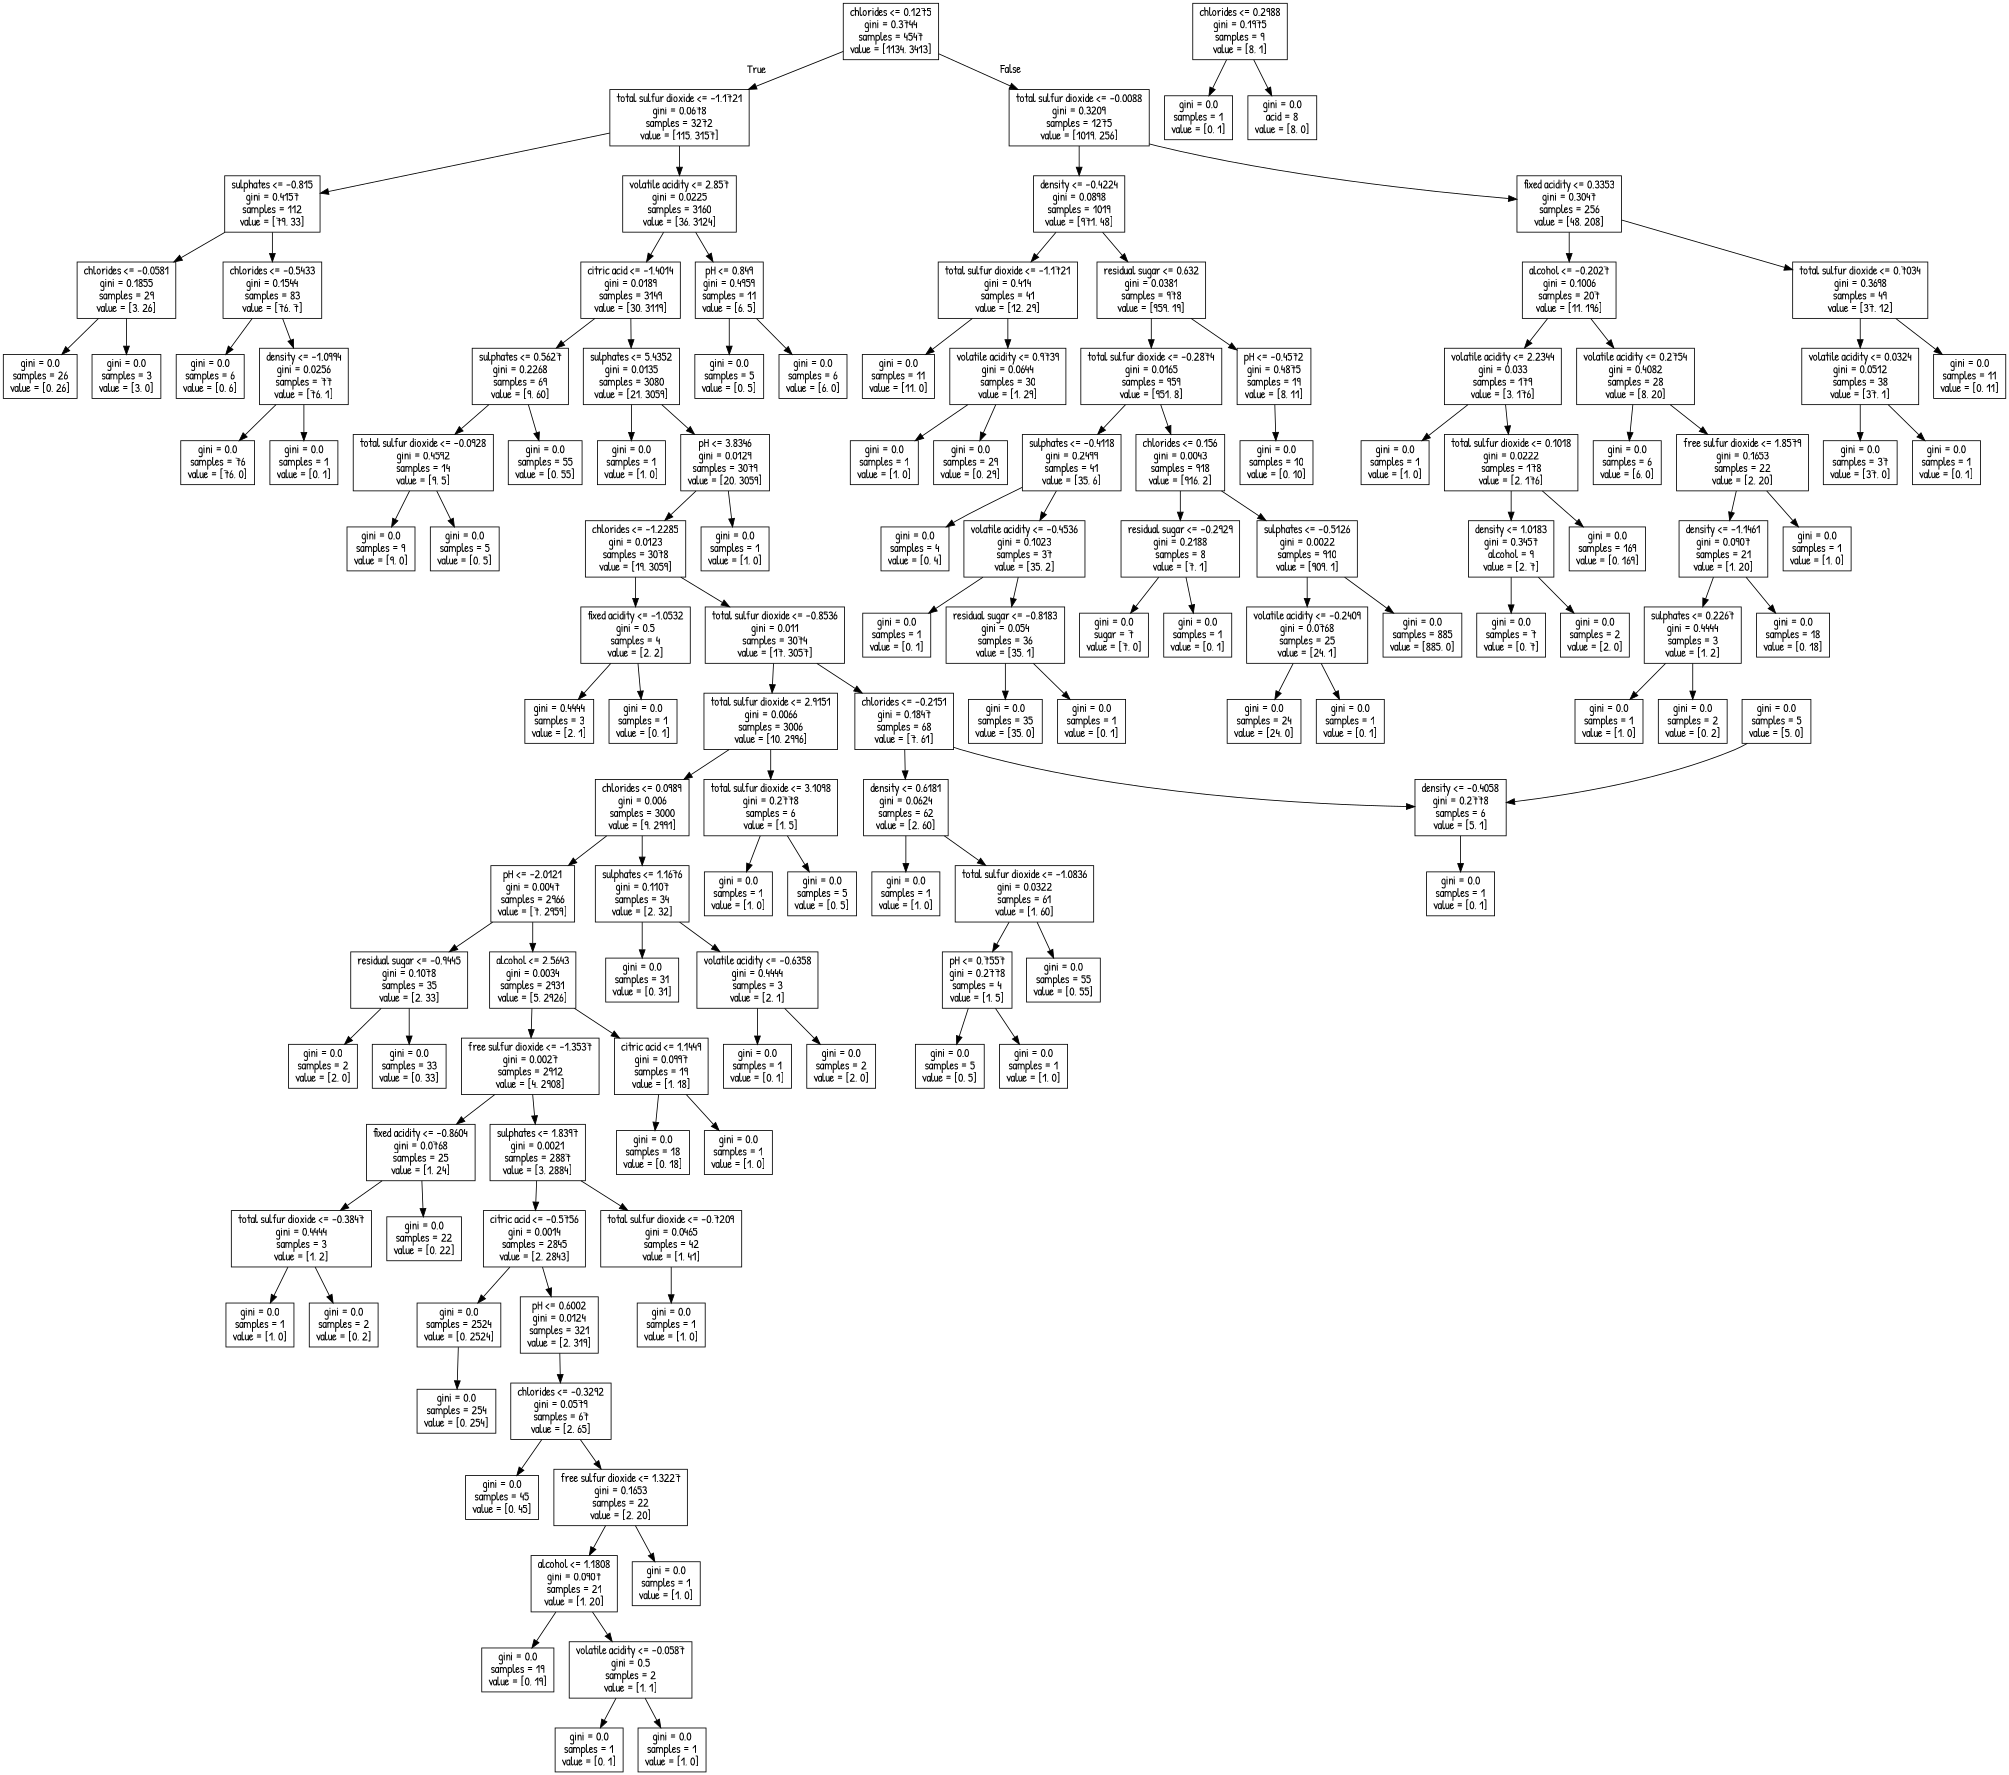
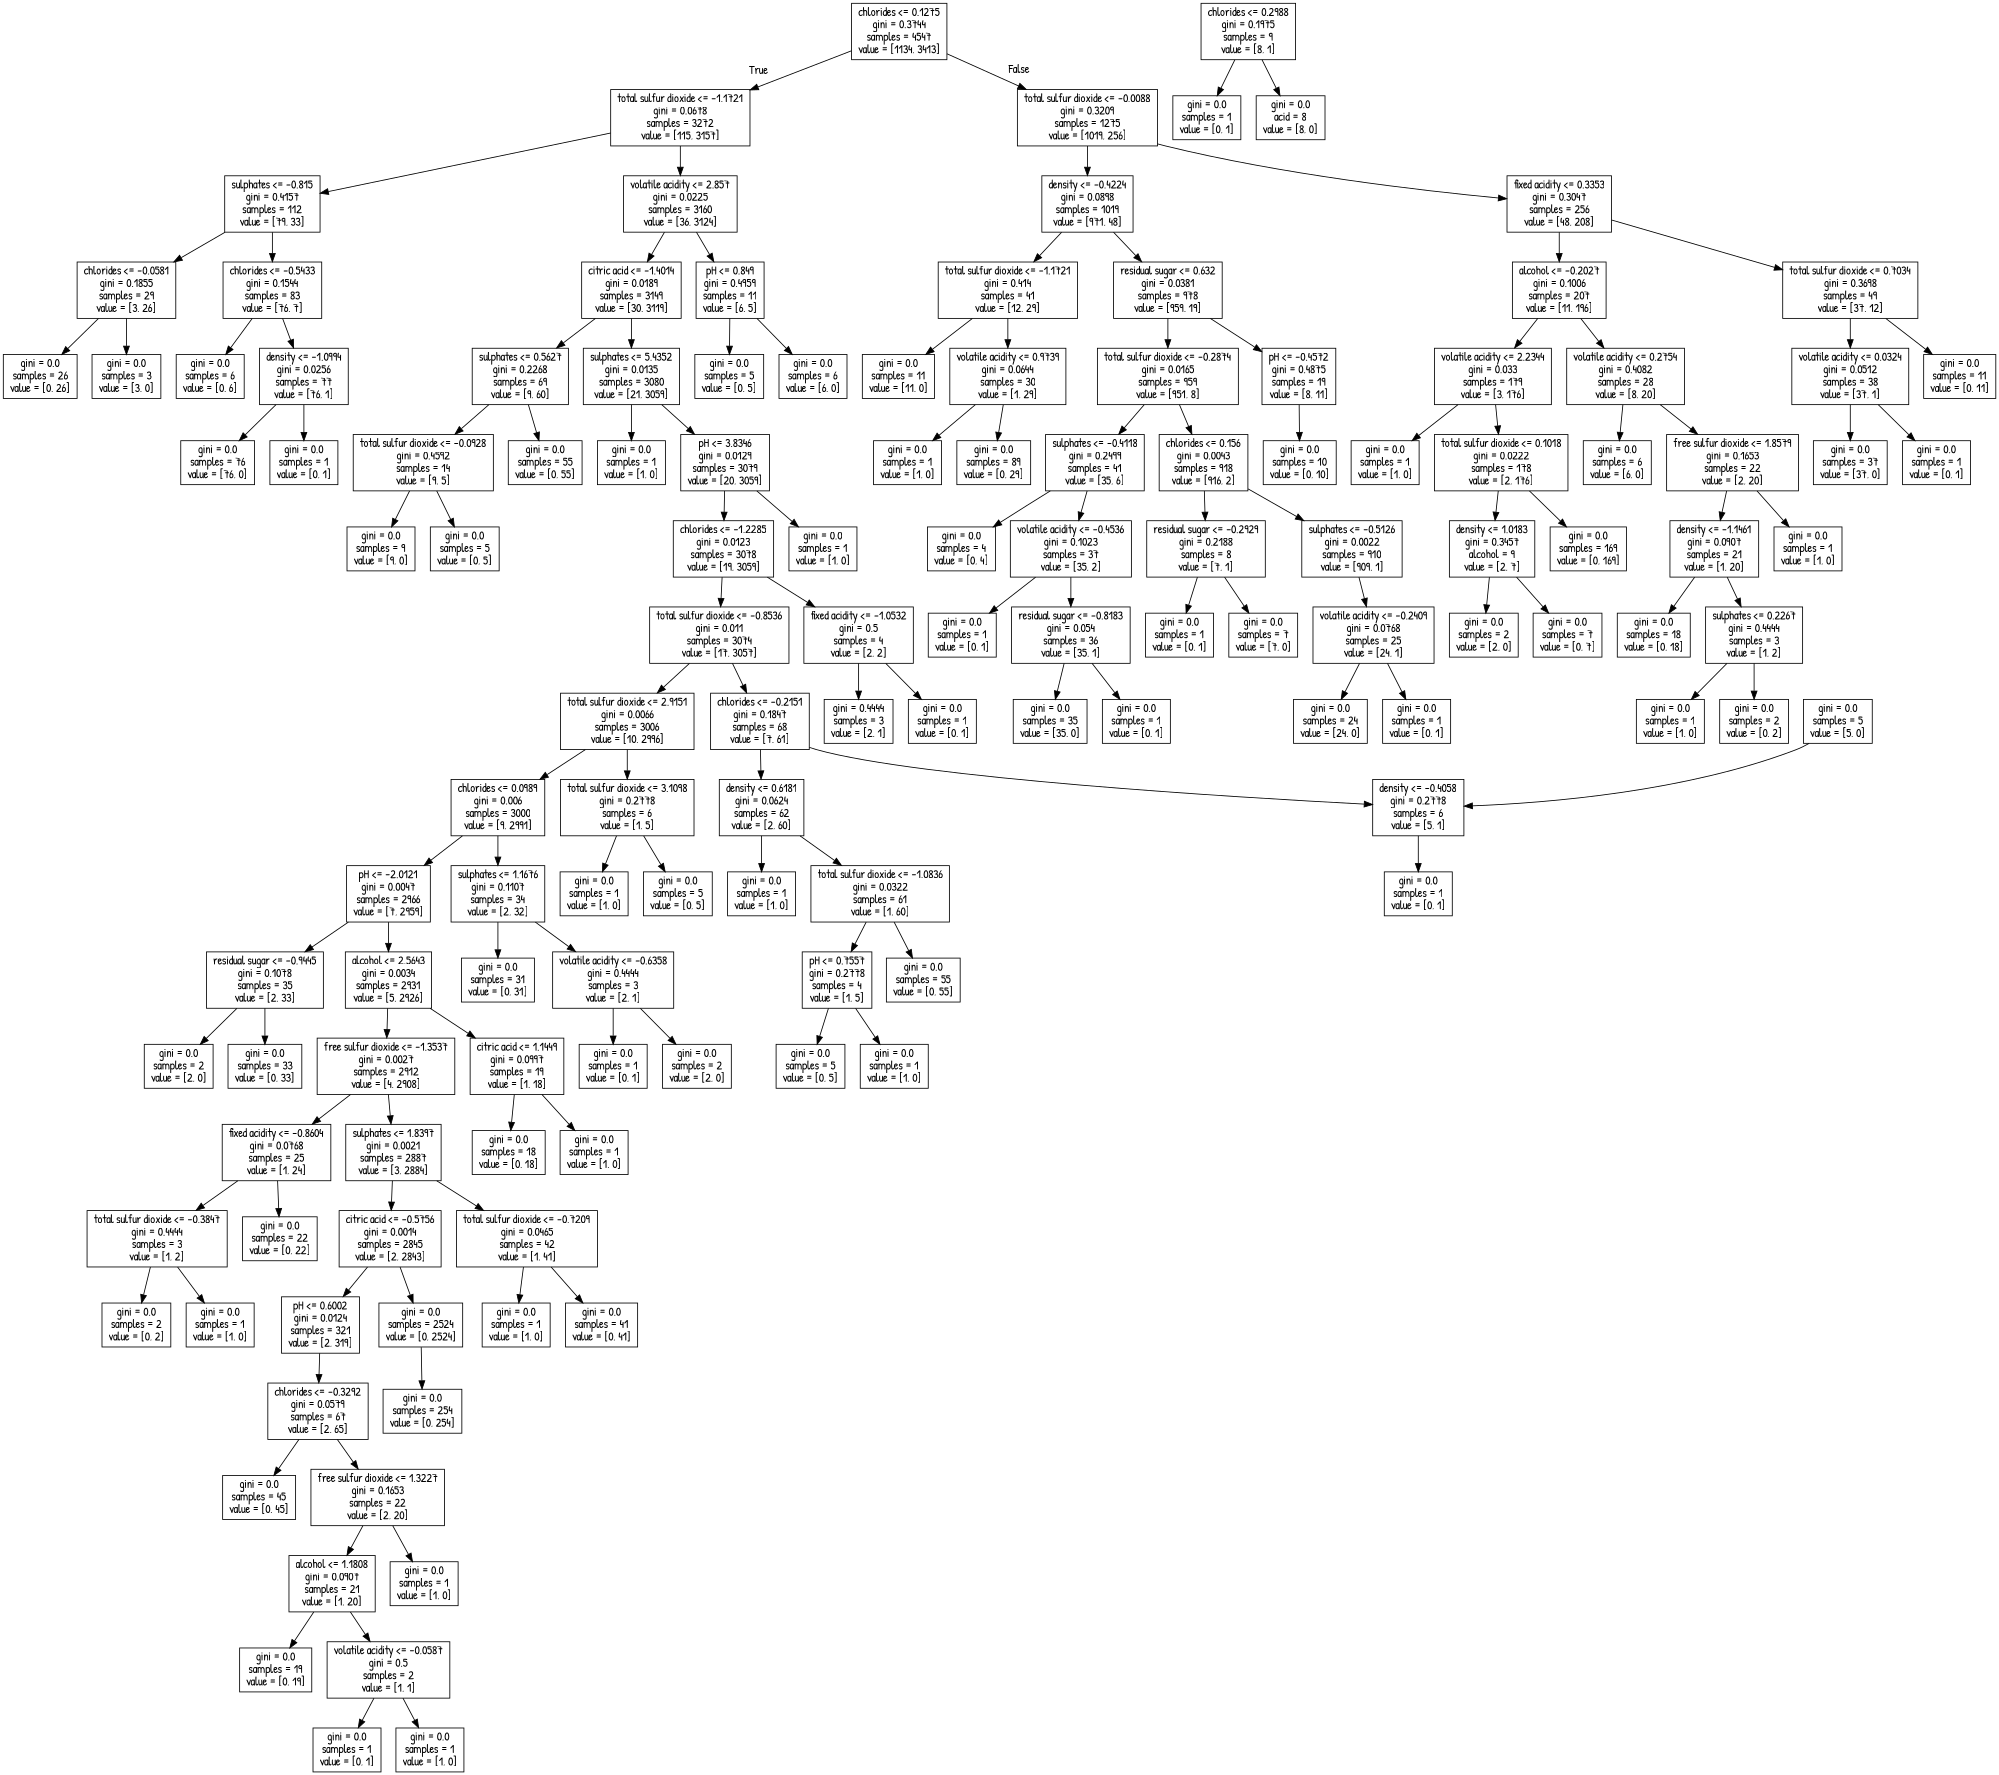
(971, 463) -> (994, 463)
(1114, 635) -> (1263, 635)
(1422, 635) -> none
none -> (602, 1325)
